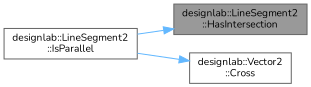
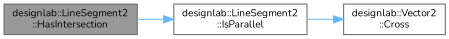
(151, 32) -> (150, 19)
